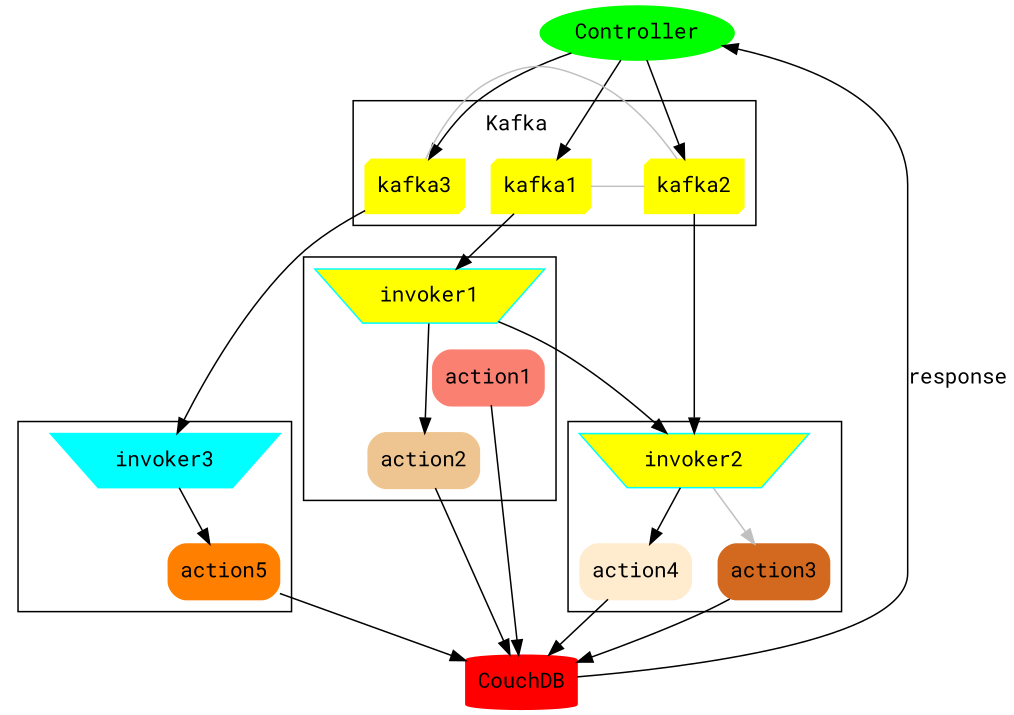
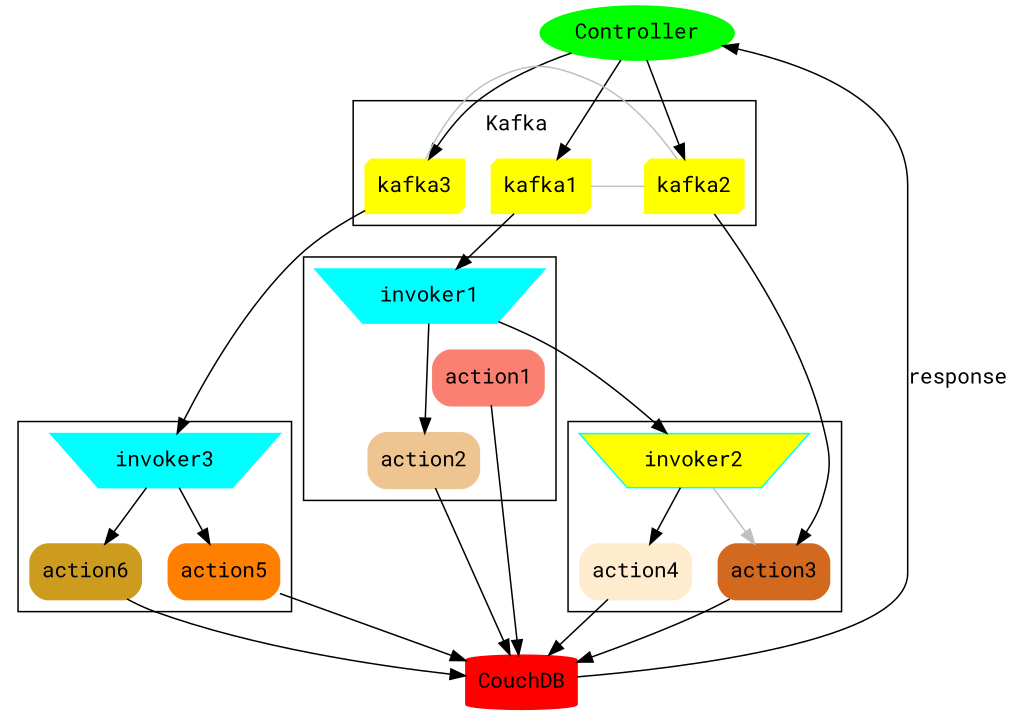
(430, 296) -> (430, 296)
(694, 316) -> (803, 365)
none -> (86, 572)
